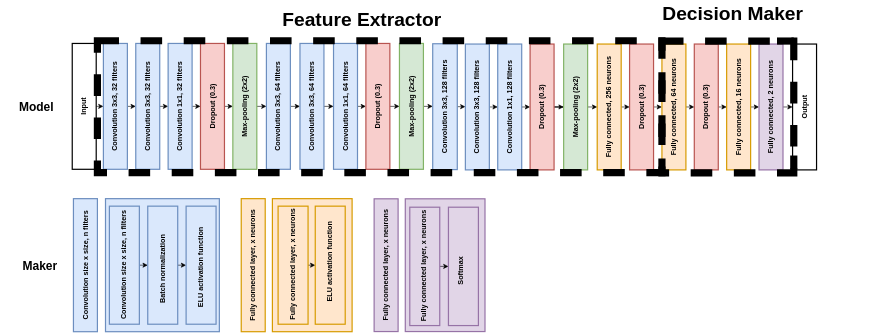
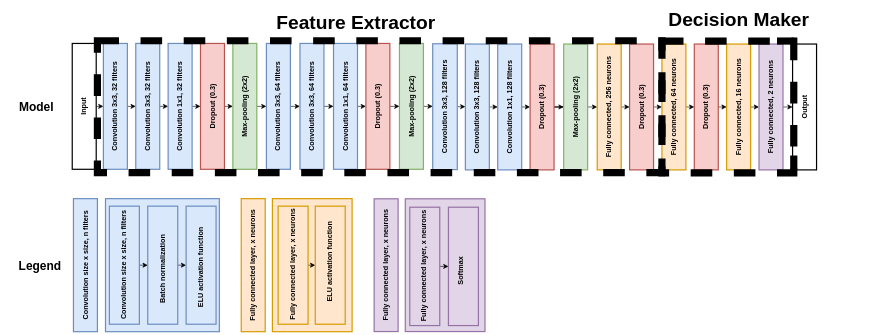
(733, 14) -> (739, 20)
(361, 20) -> (355, 23)
(40, 266) -> (40, 266)
